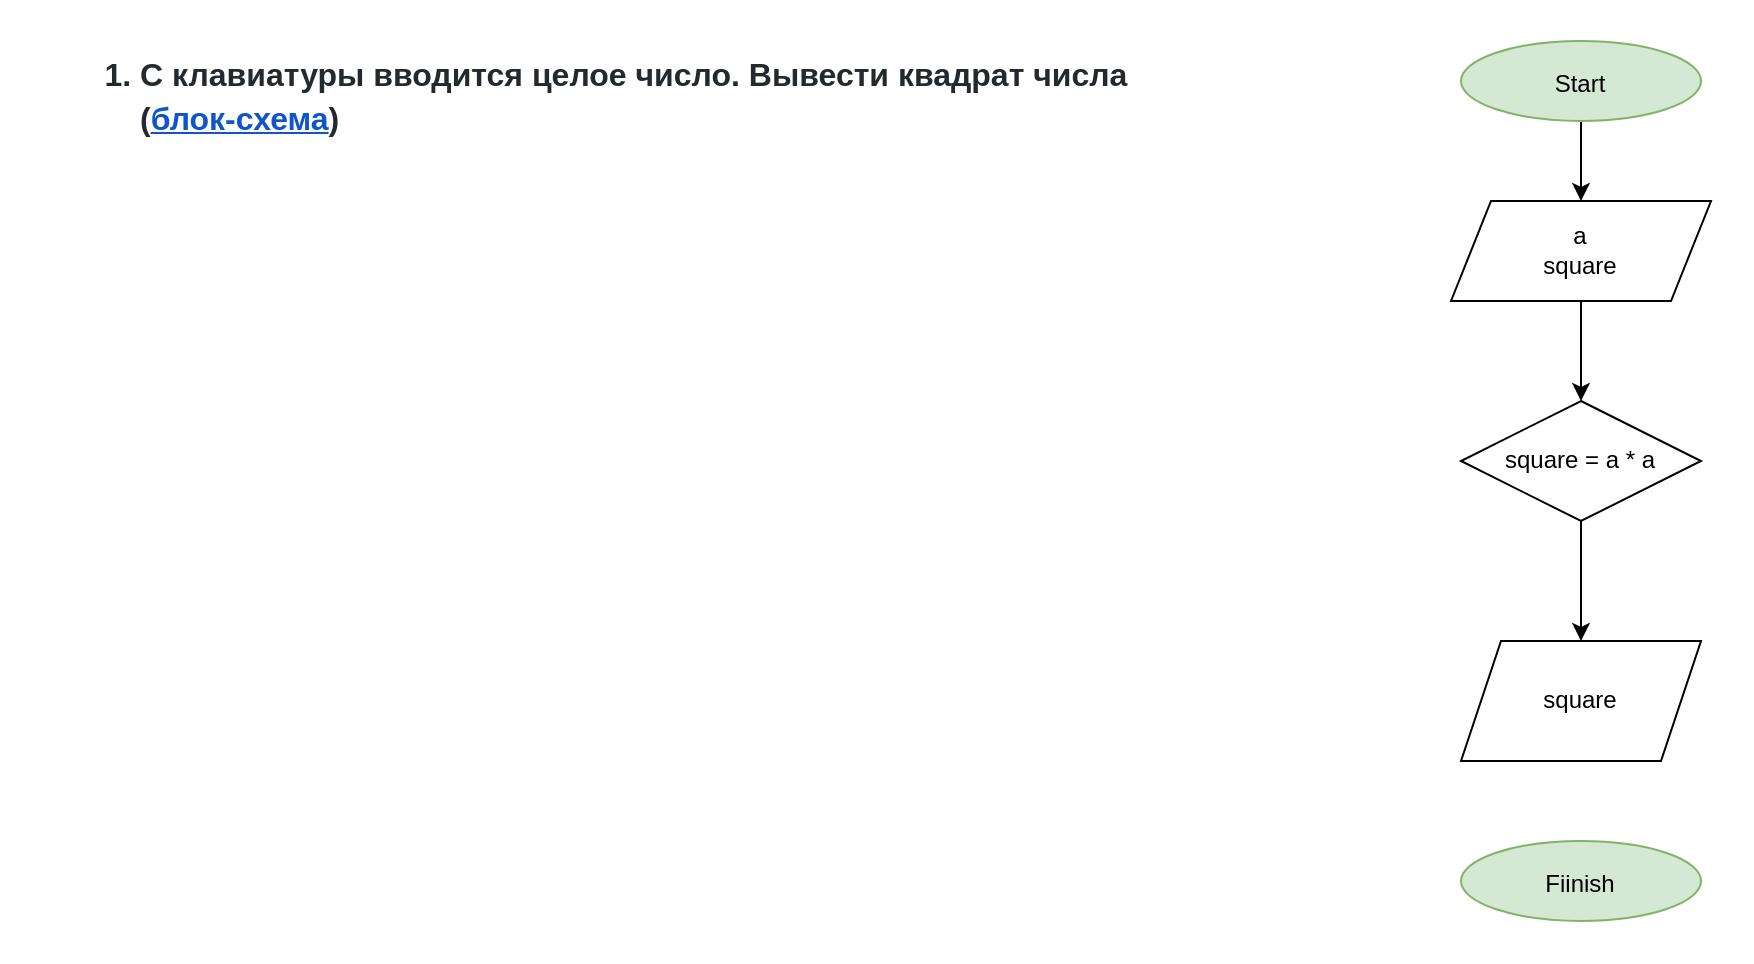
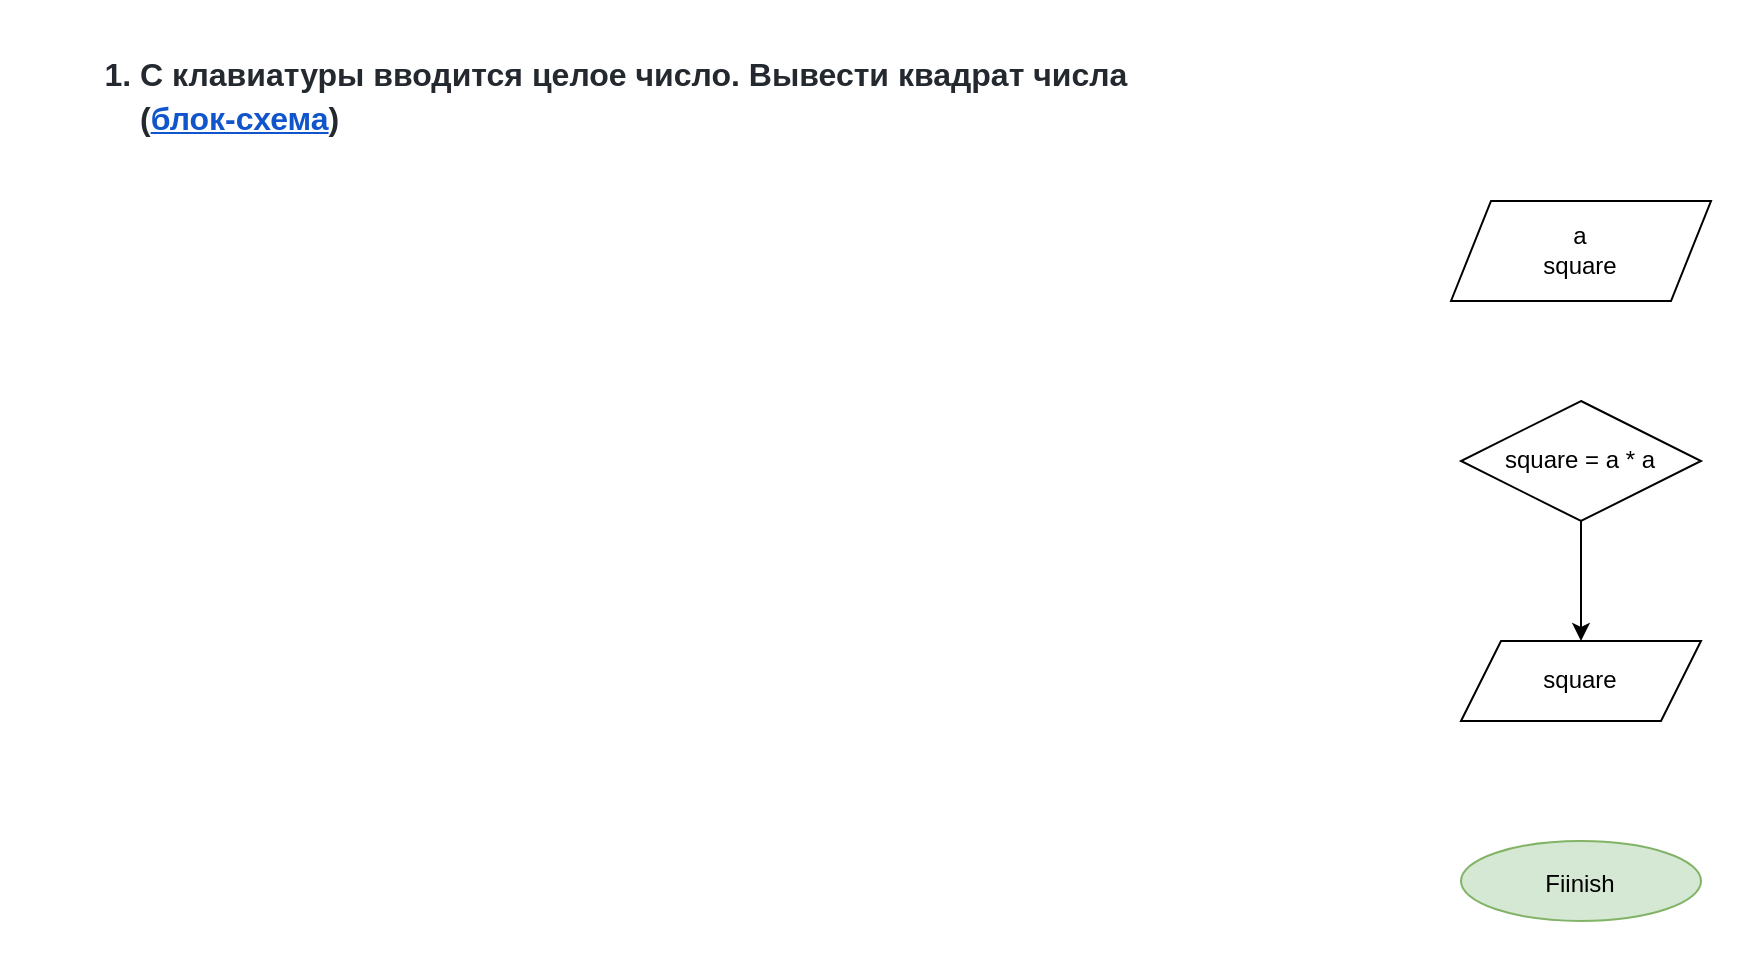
(1581, 81) -> none
(1581, 154) -> none
(1581, 344) -> none
(1581, 701) -> (1581, 681)
